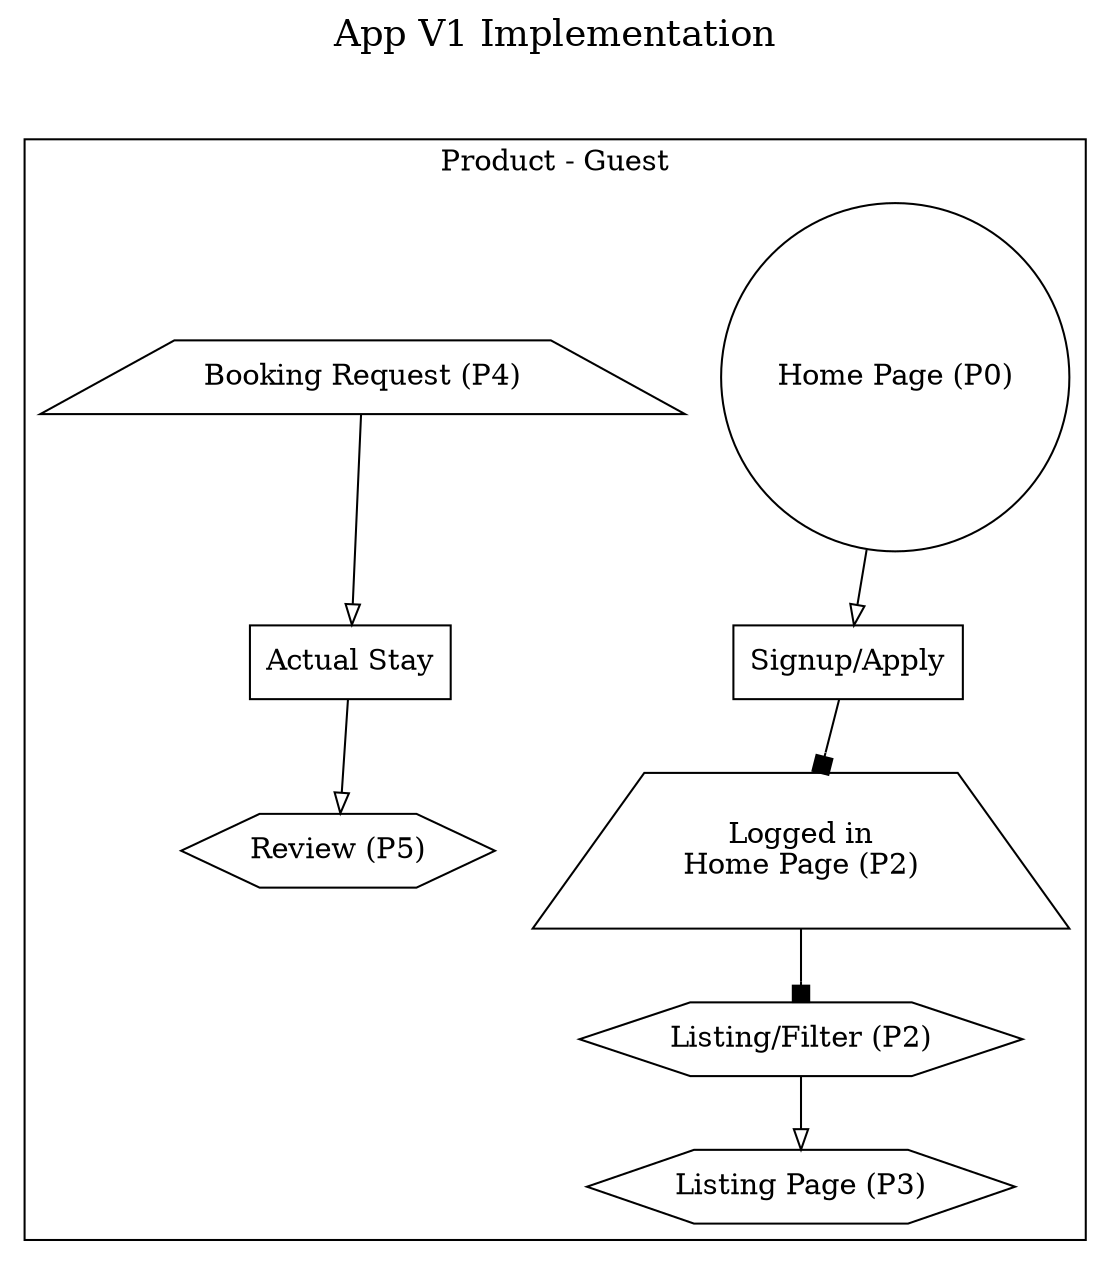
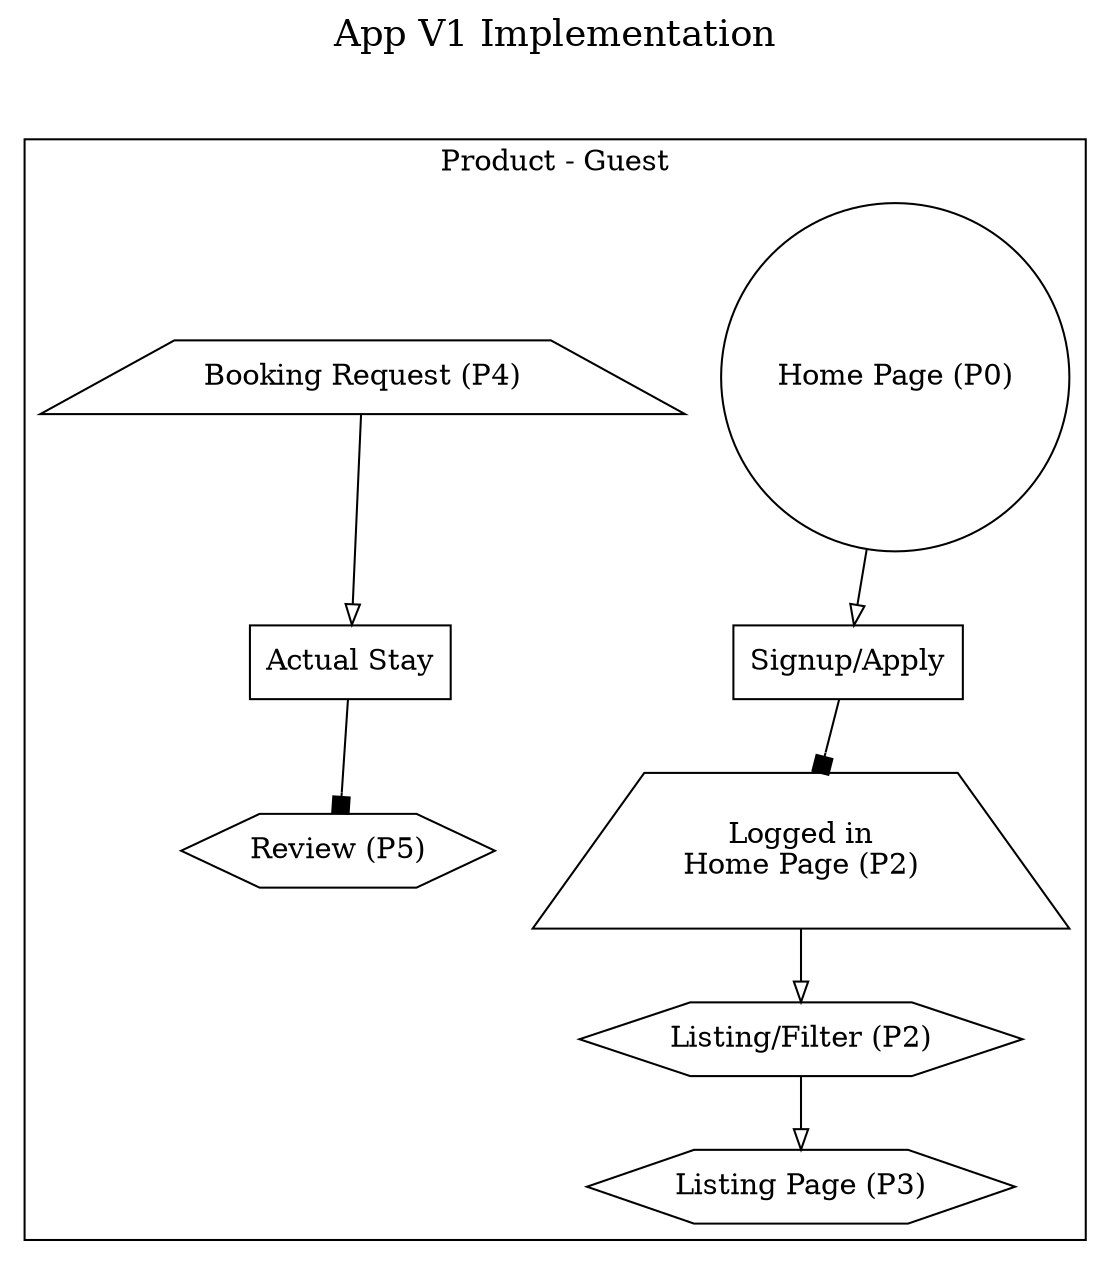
(345, 746) -> (345, 746)
(801, 955) -> (801, 955)
